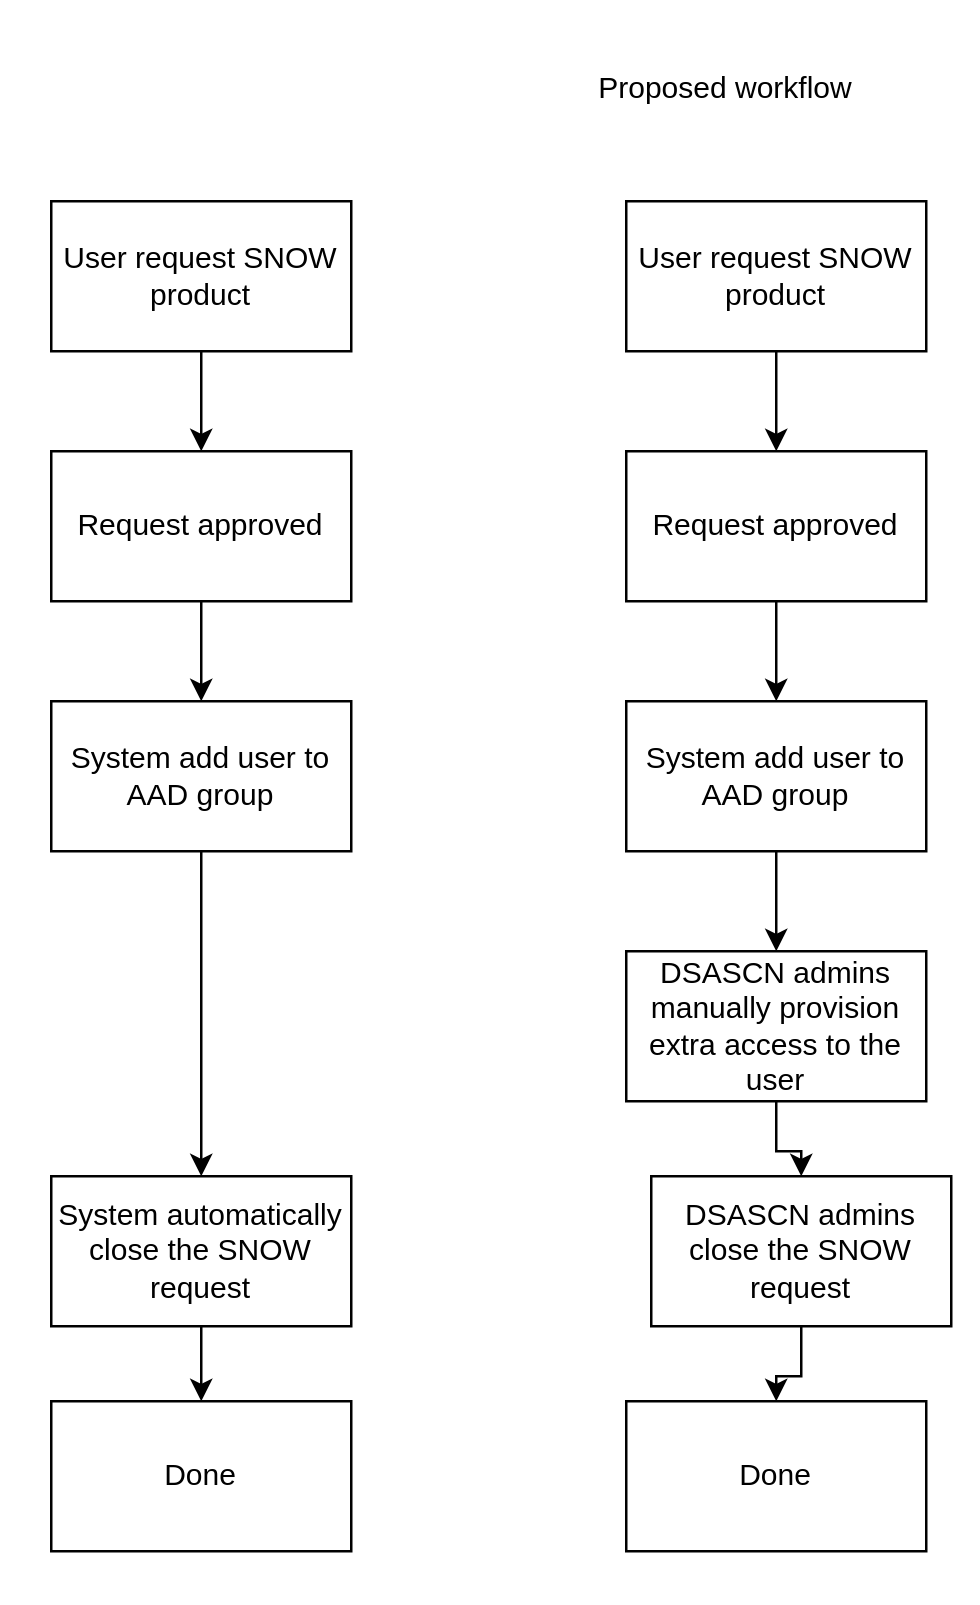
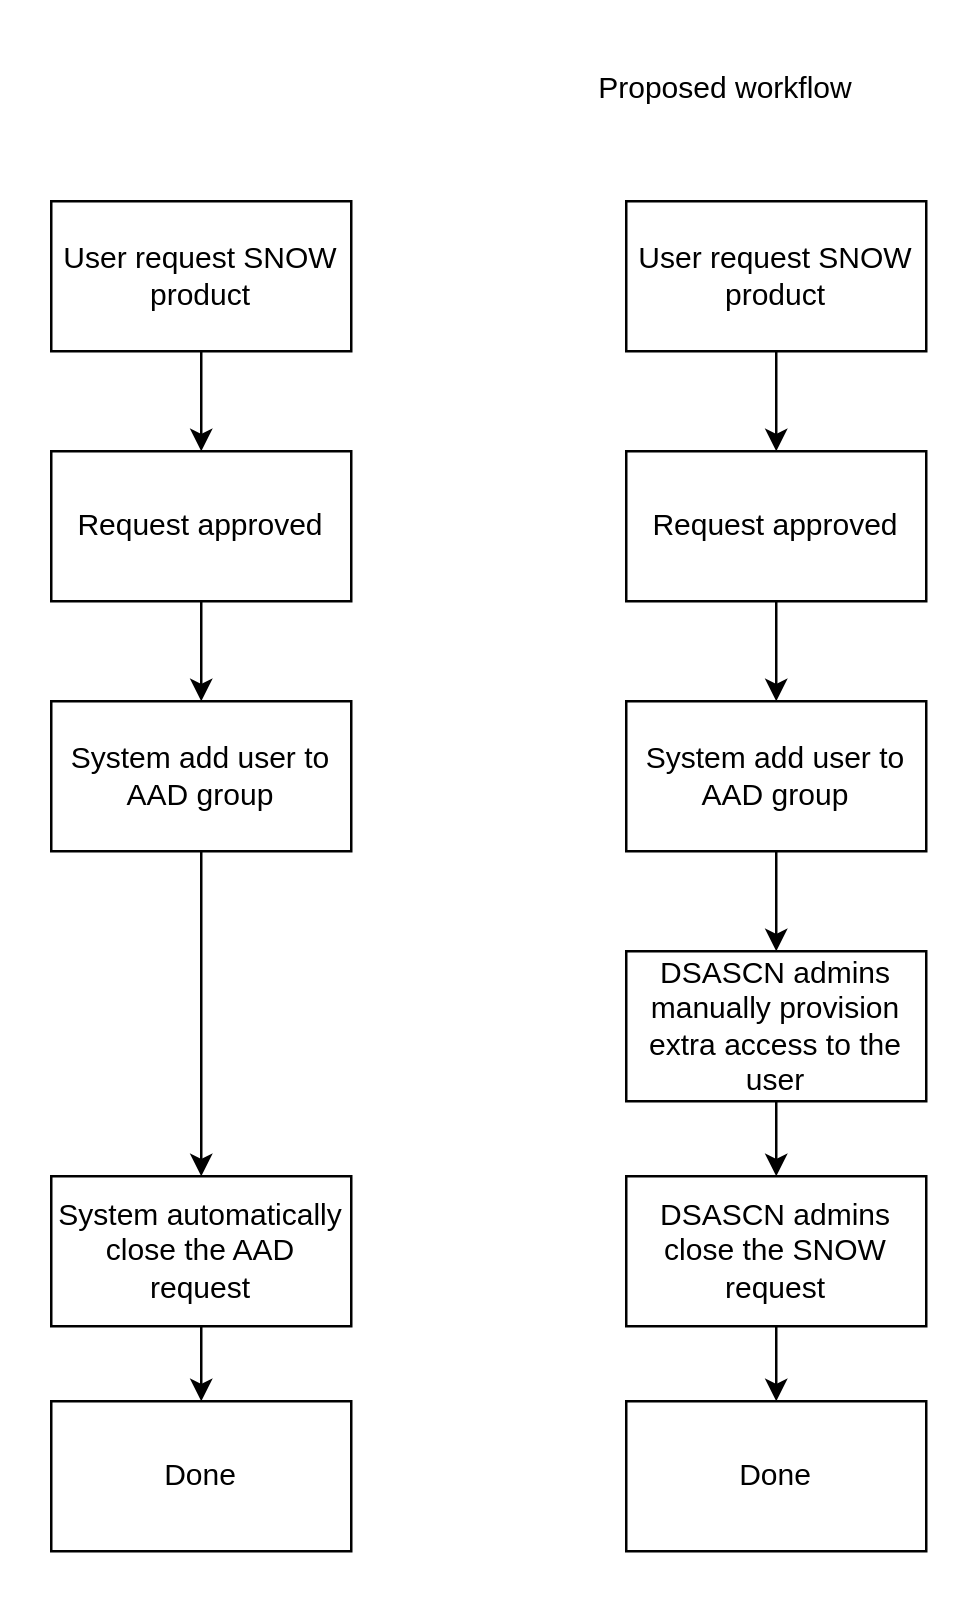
(201, 1251) -> (201, 1251)
(801, 1251) -> (776, 1251)
